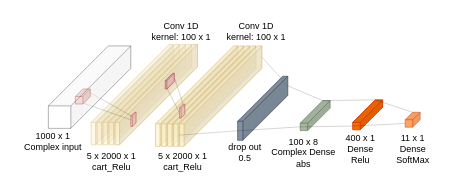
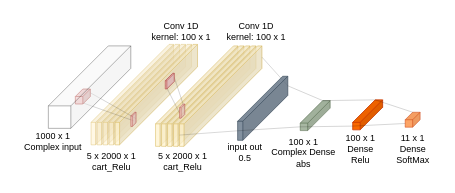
(361, 149) -> (361, 149)
(245, 153) -> (245, 153)
(304, 153) -> (304, 153)
